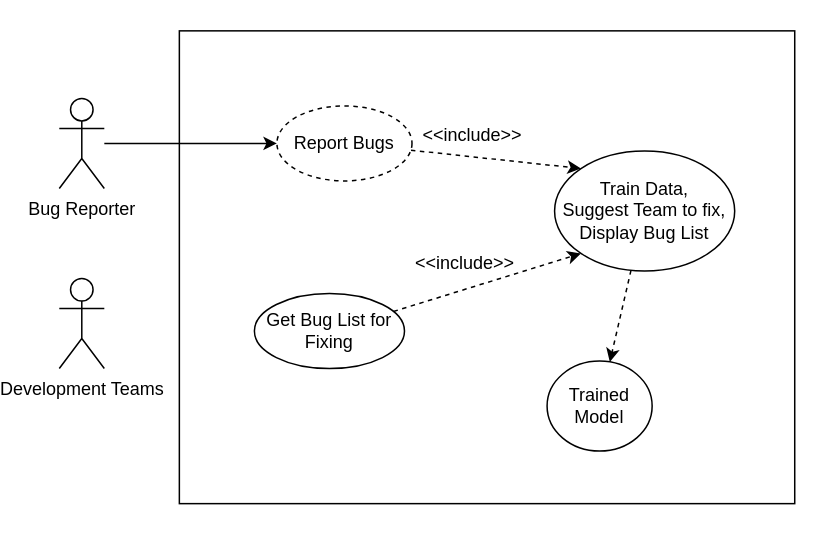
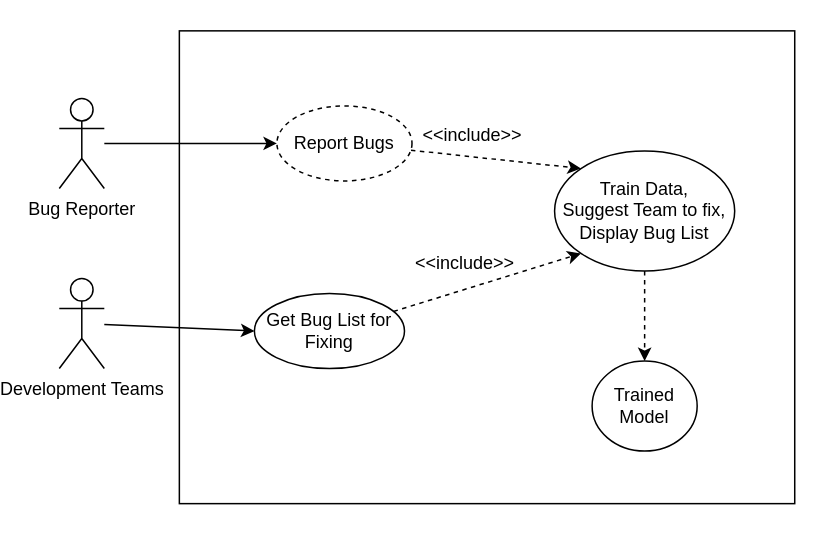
none -> (174, 327)
(599, 406) -> (644, 406)
